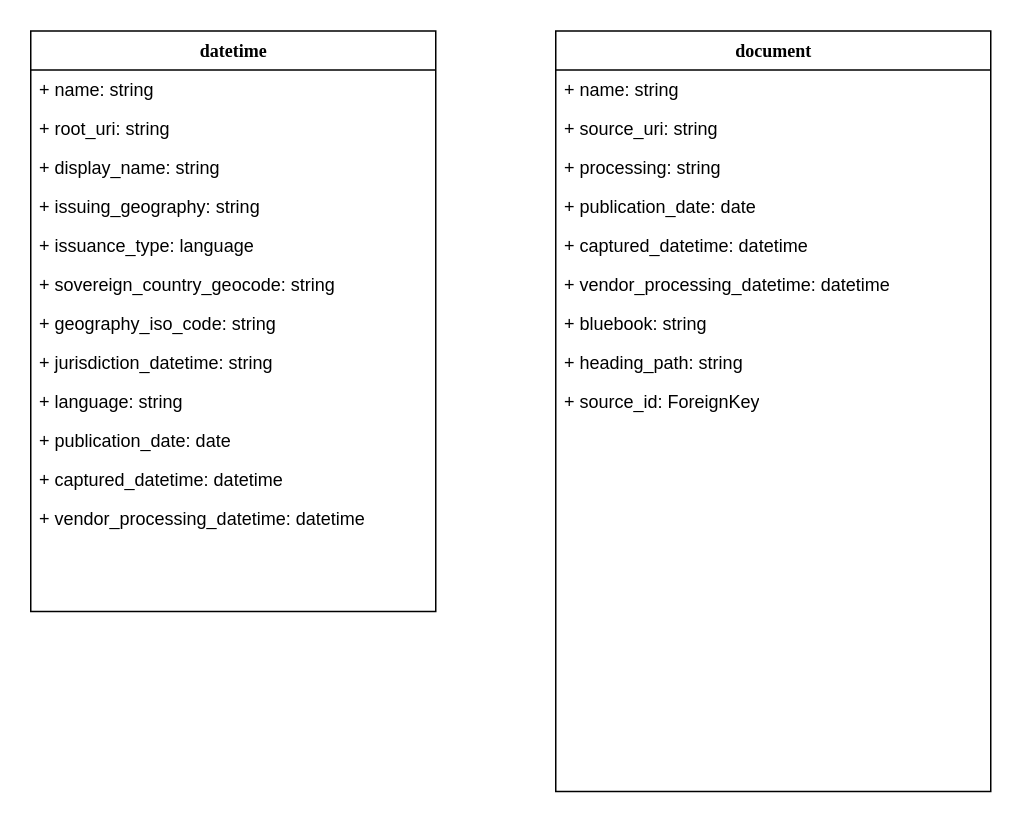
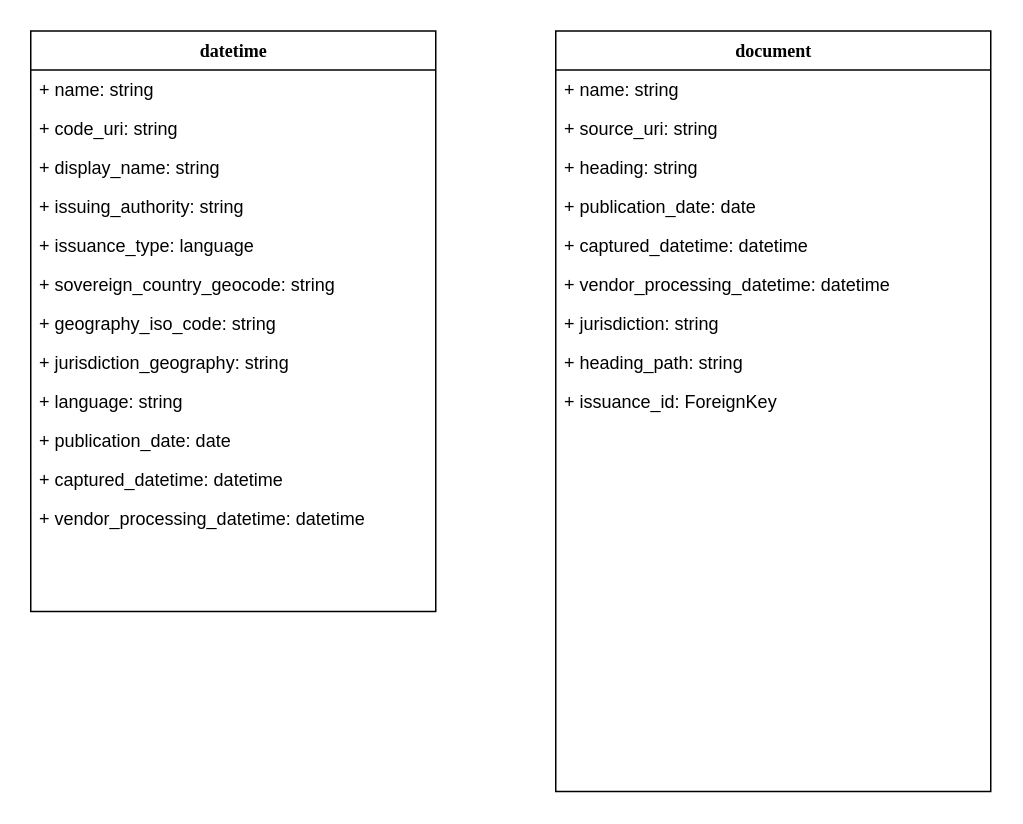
(119, 130) -> (119, 130)
(654, 169) -> (639, 169)
(162, 208) -> (159, 208)
(644, 325) -> (659, 325)
(177, 364) -> (185, 364)
(669, 403) -> (677, 403)
